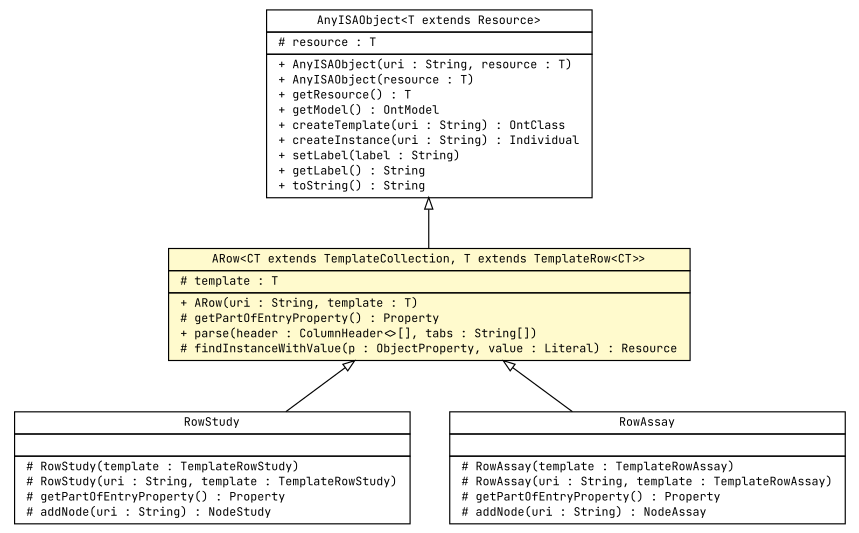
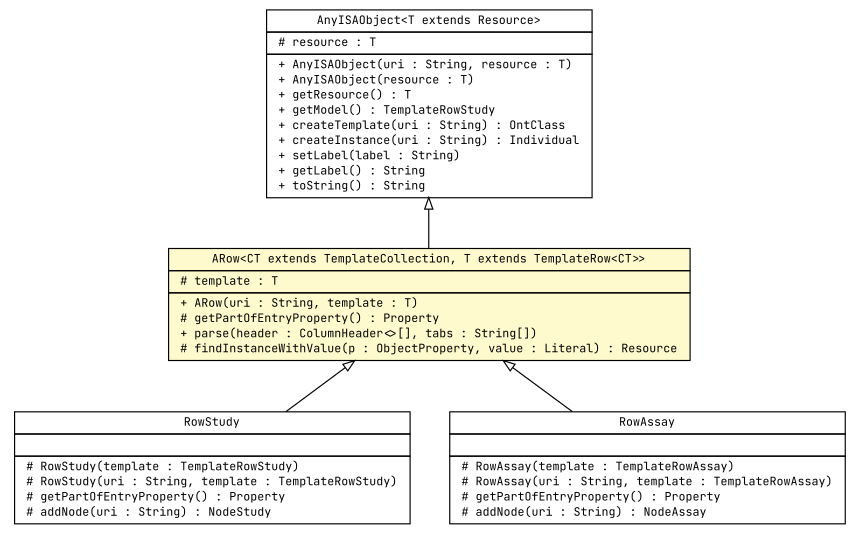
(359, 110) -> (387, 110)
